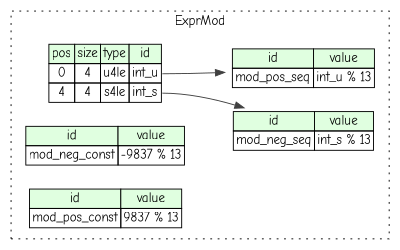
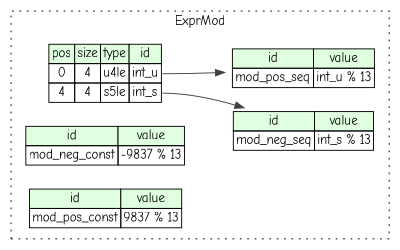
(115, 92) -> (115, 92)
